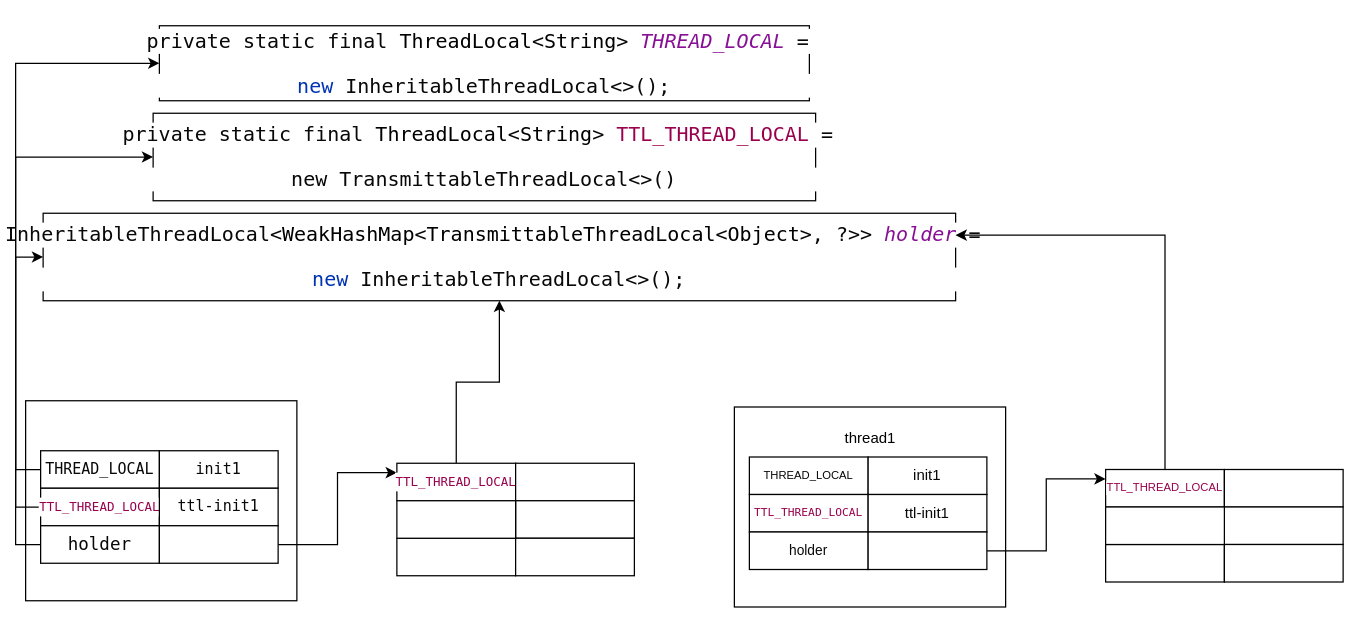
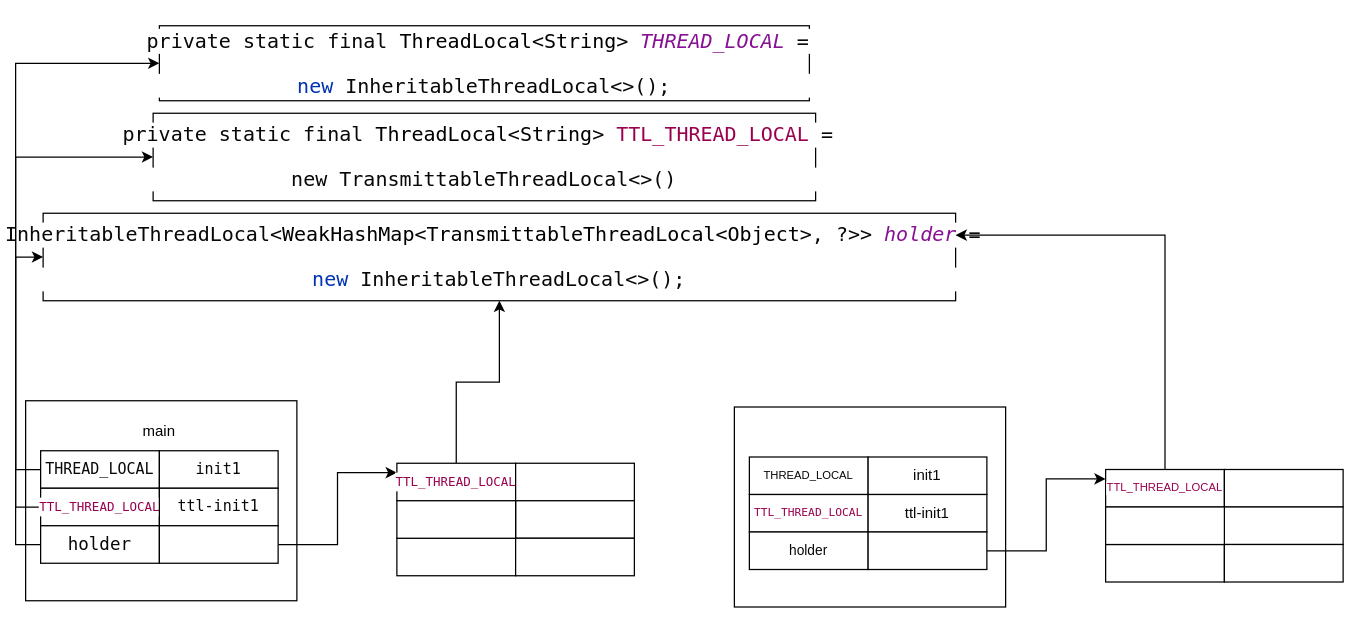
none -> (159, 432)
(870, 438) -> none
